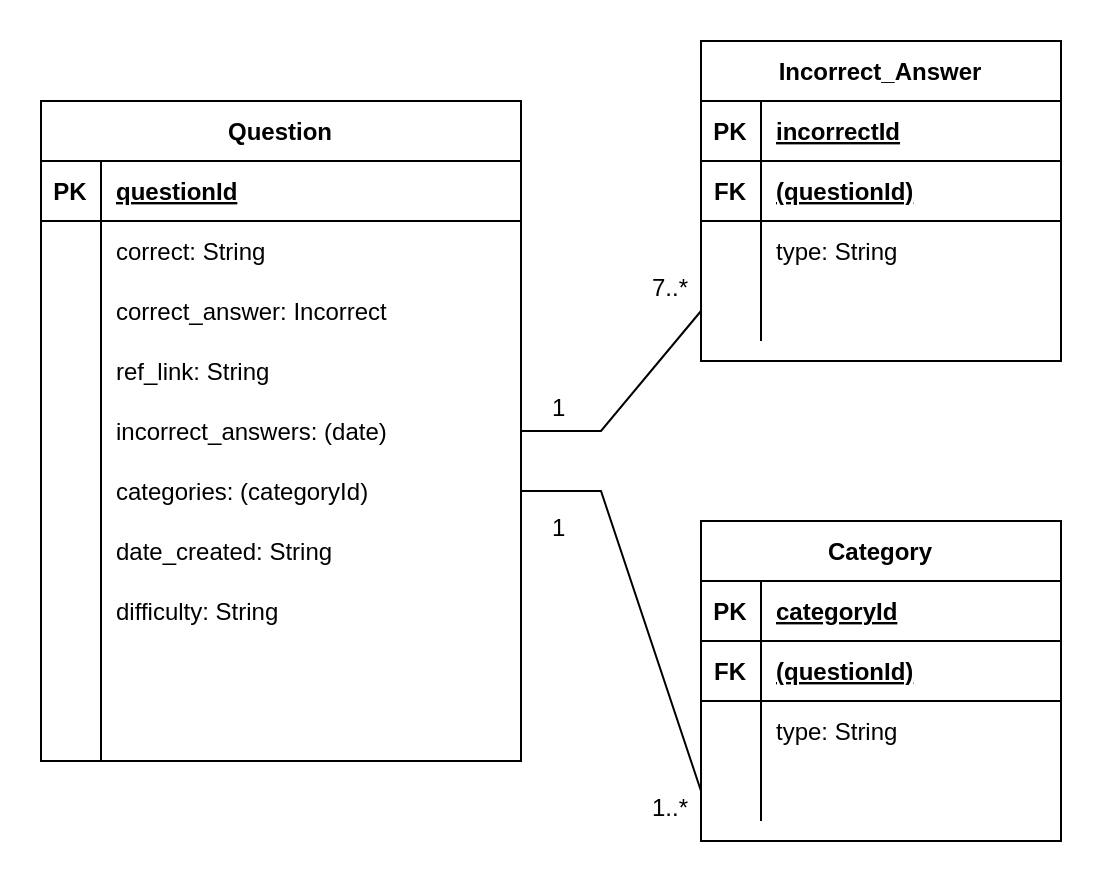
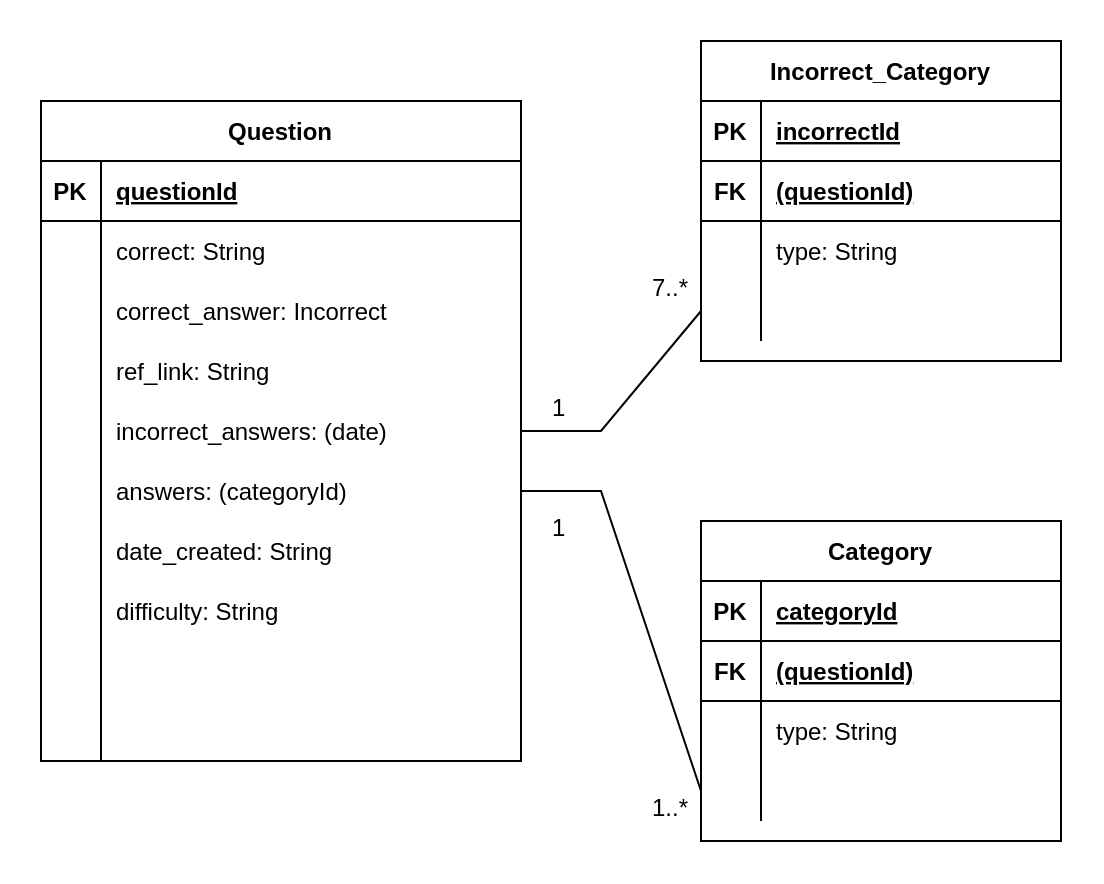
(880, 72) -> (880, 72)
(268, 492) -> (251, 492)
